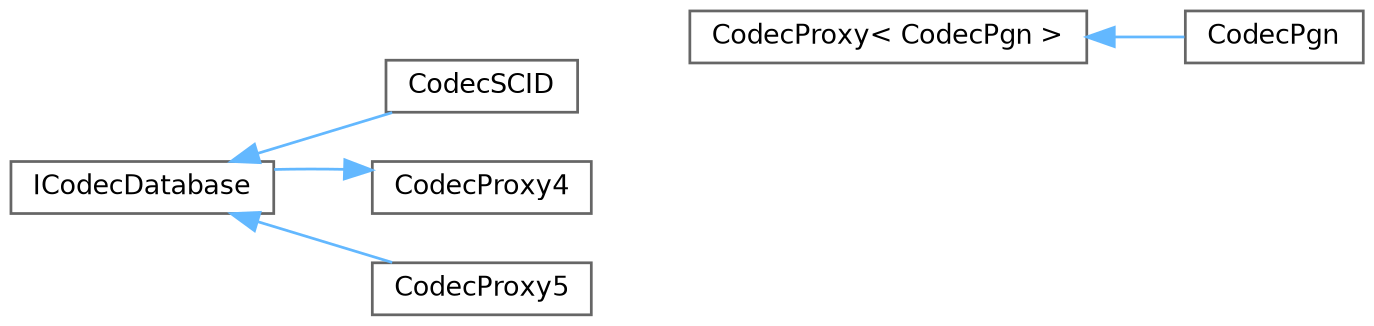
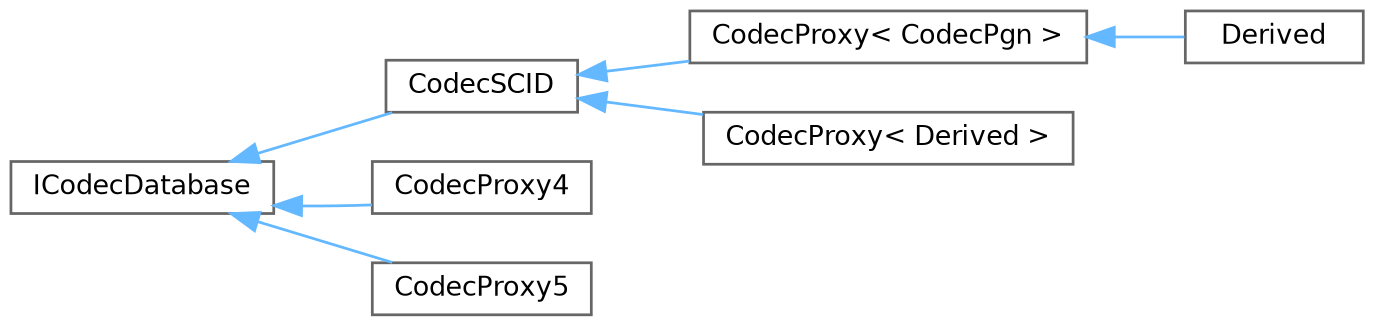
(1274, 37) -> (1274, 37)
none -> (648, 66)
none -> (888, 138)
(309, 169) -> (337, 206)
